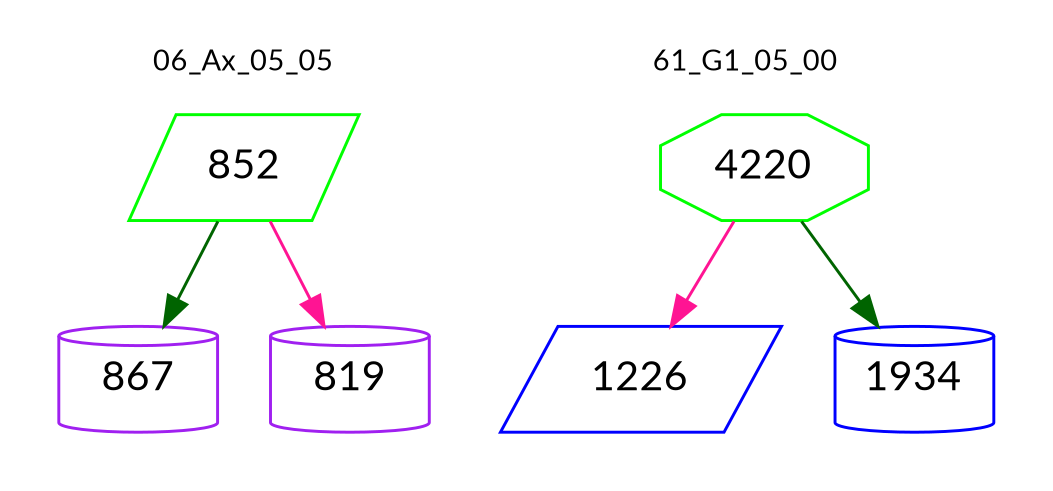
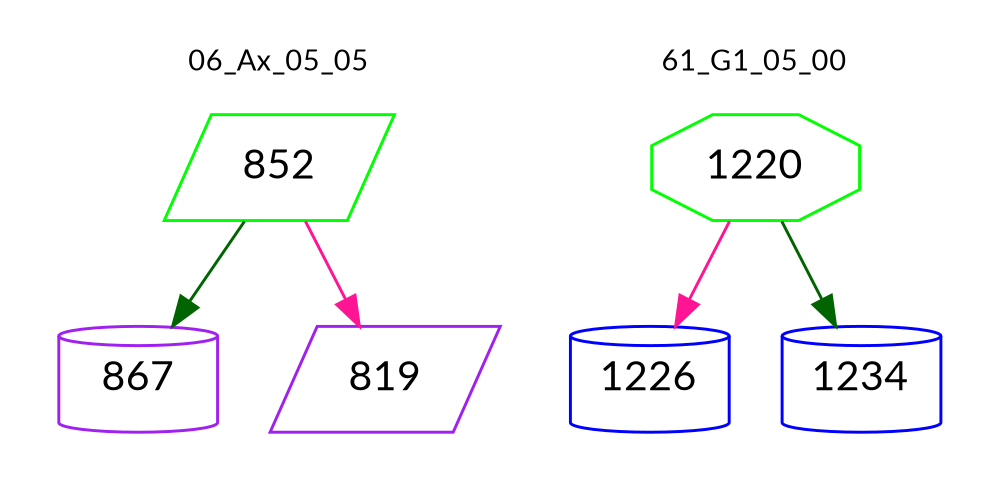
(764, 168) -> (756, 168)
(350, 379) -> (385, 379)
(641, 379) -> (650, 379)
(914, 379) -> (862, 379)
